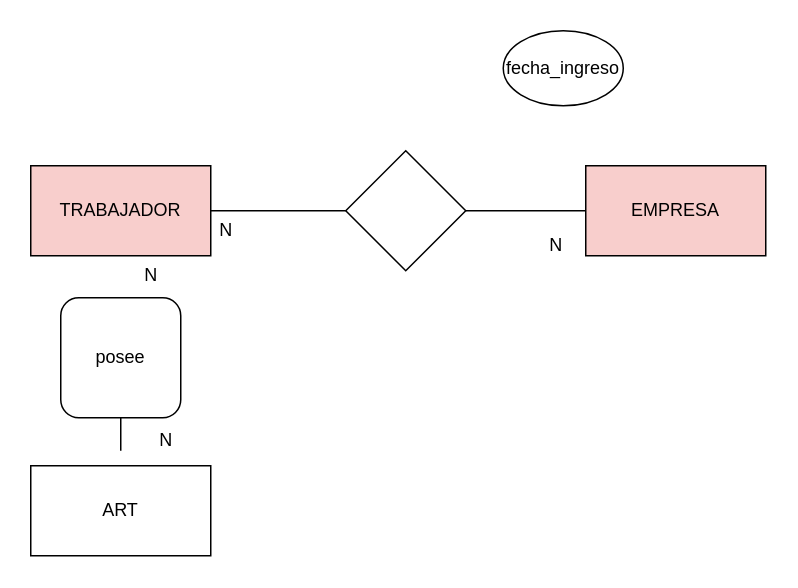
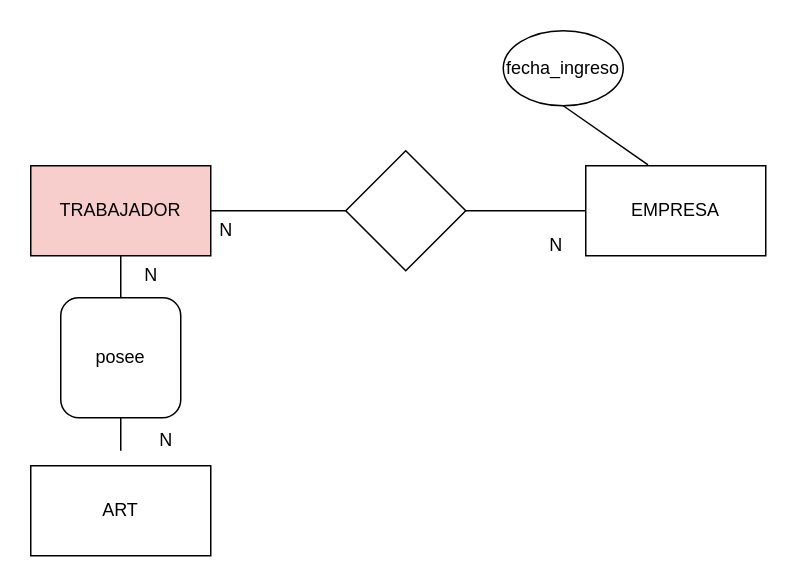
none -> (605, 135)
(676, 211) -> (676, 211)
none -> (121, 277)
